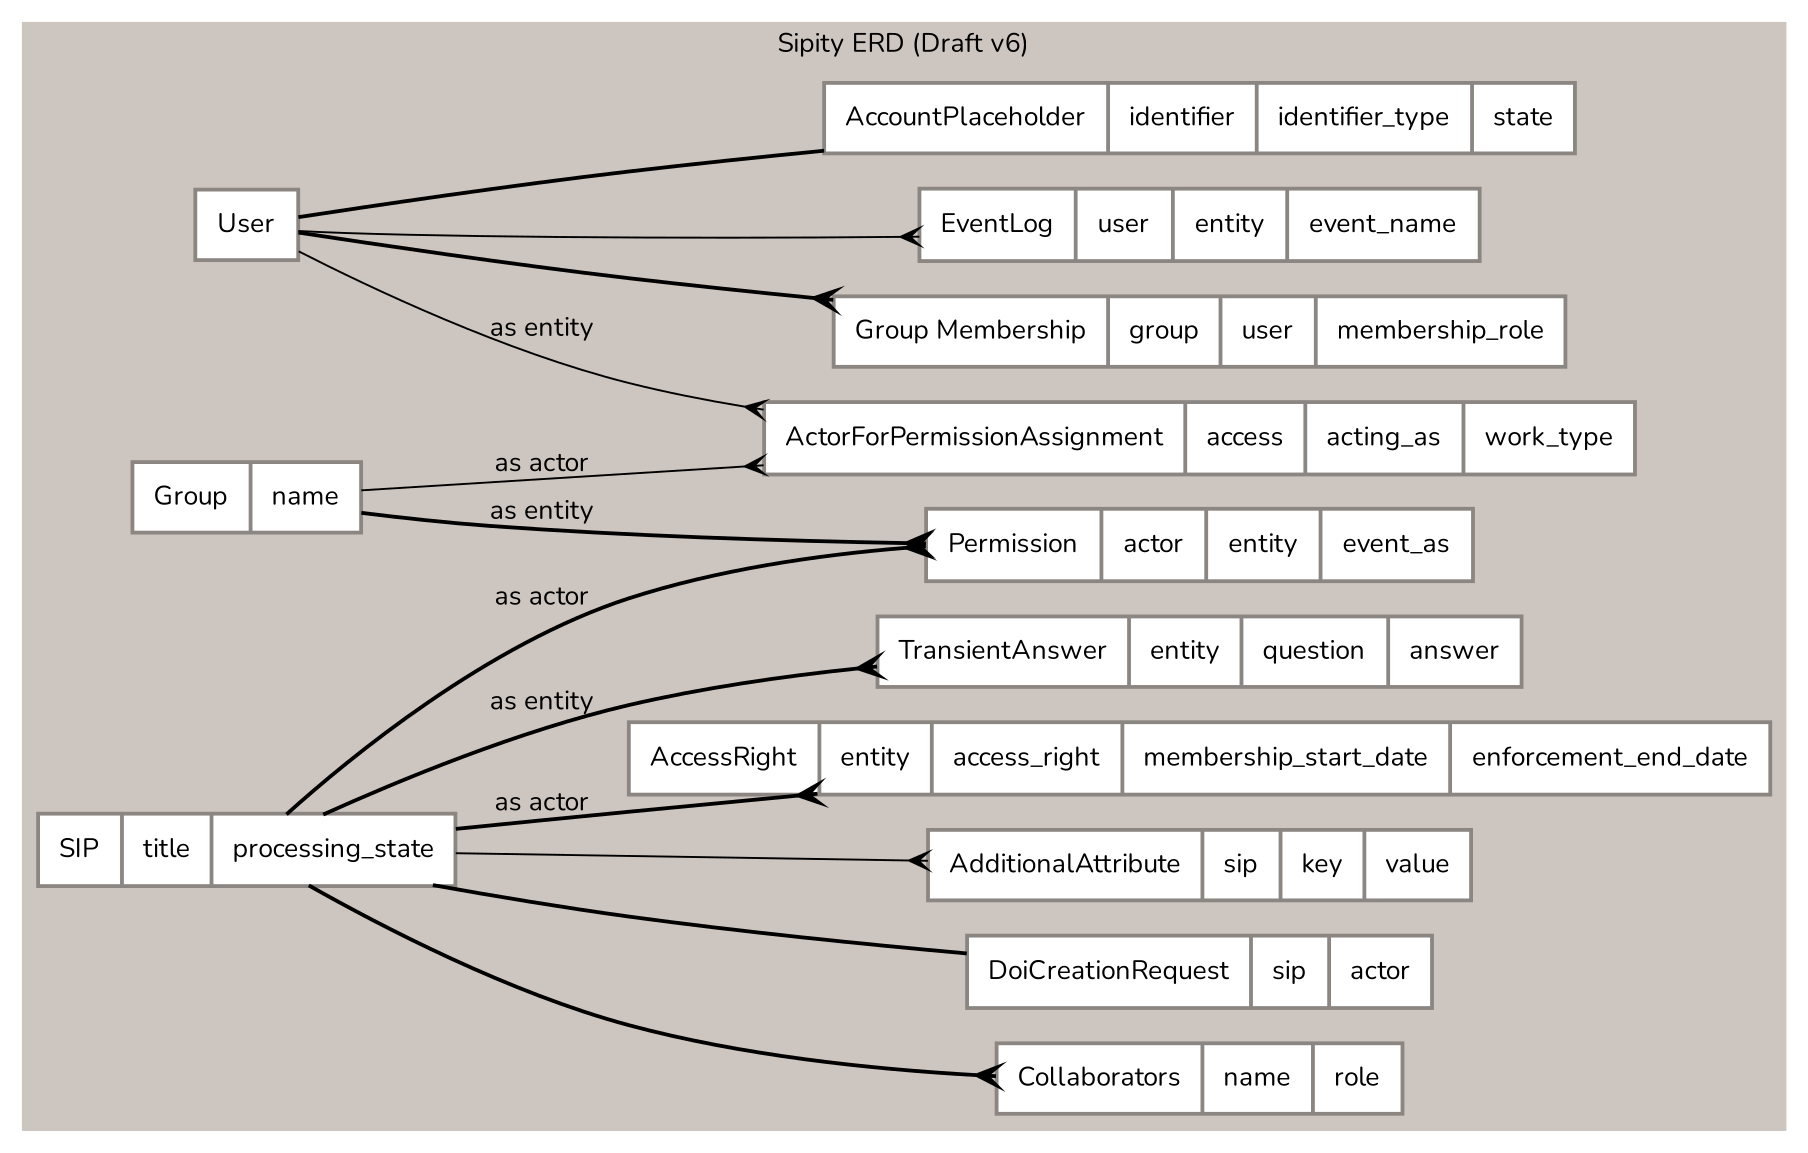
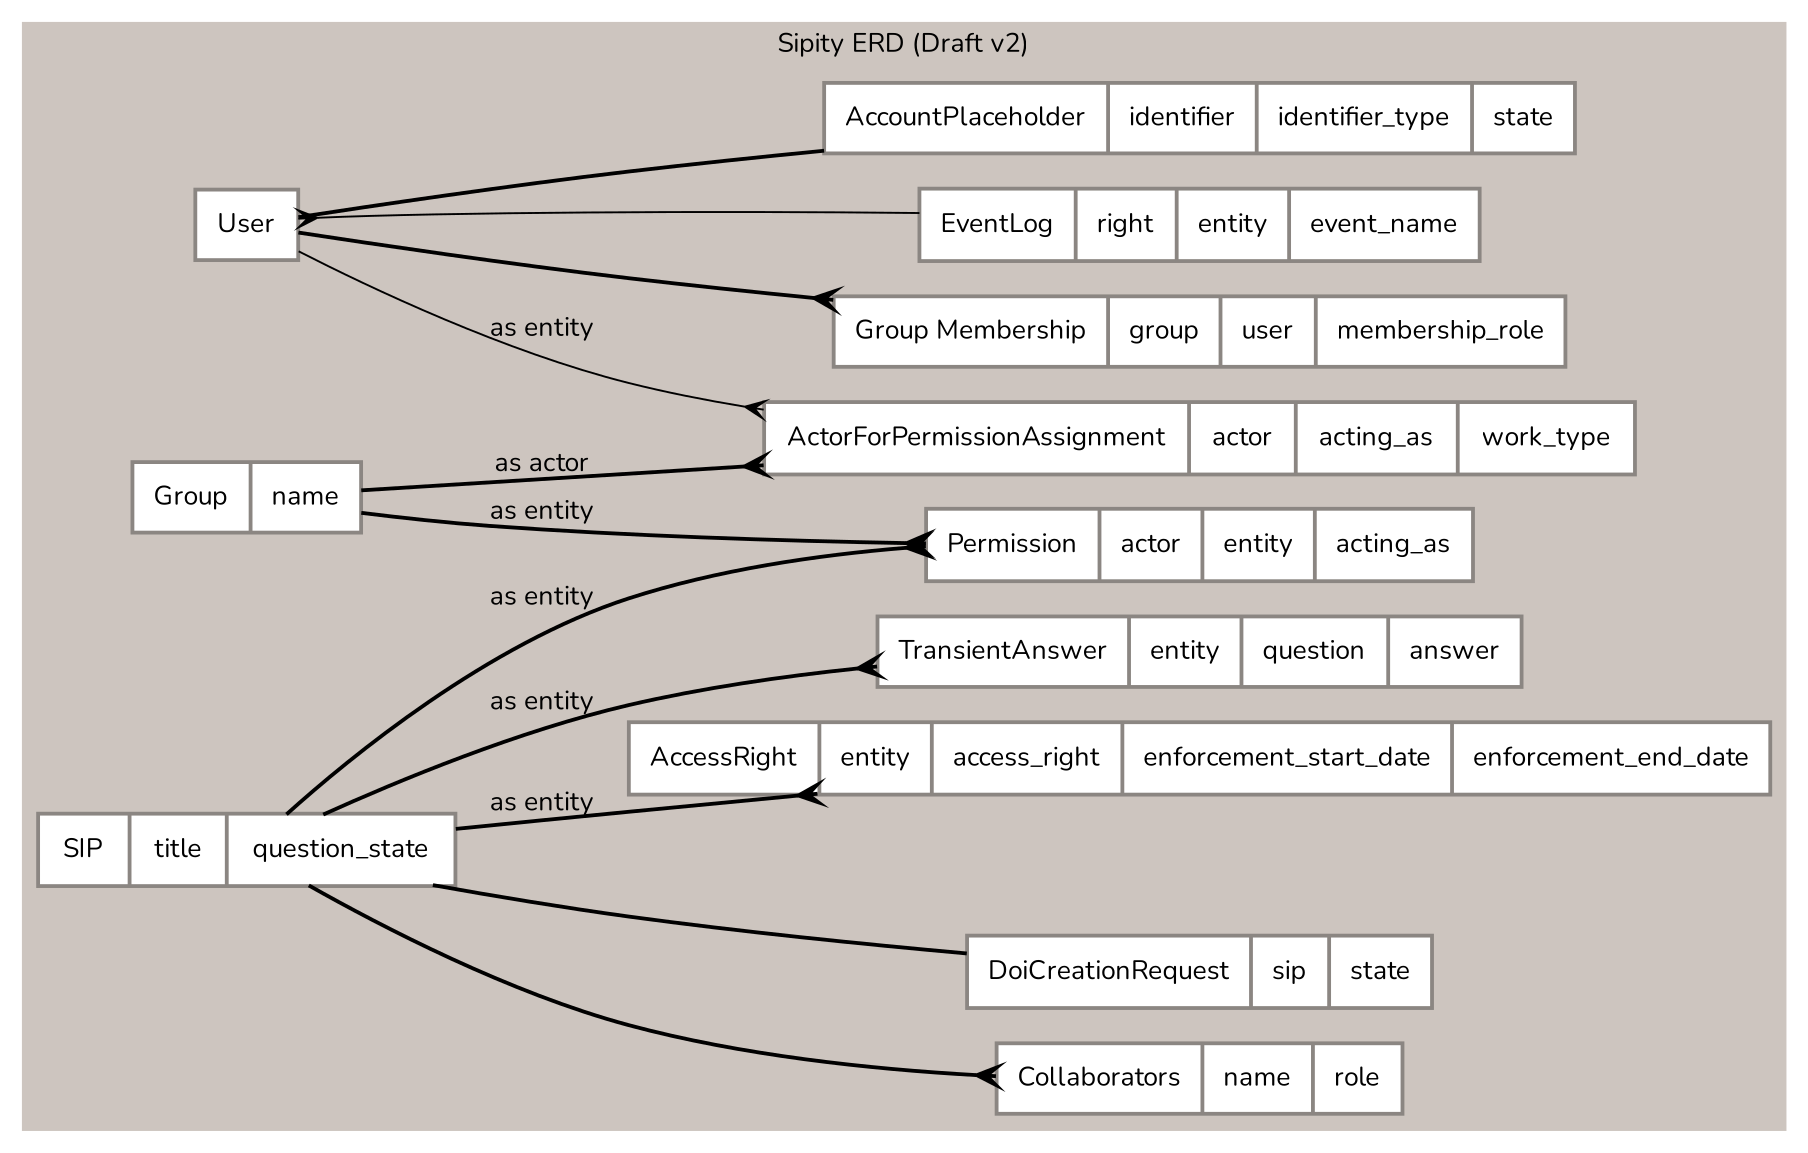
(904, 45) -> (904, 45)
(1124, 224) -> (1126, 224)
(599, 237) -> (619, 212)
(1245, 437) -> (1242, 437)
(553, 478) -> (553, 478)
(1397, 544) -> (1394, 544)
(542, 597) -> (542, 597)
(1286, 757) -> (1287, 757)
(542, 803) -> (542, 803)
(333, 849) -> (341, 849)
(1200, 865) -> none
(1381, 971) -> (1381, 971)
